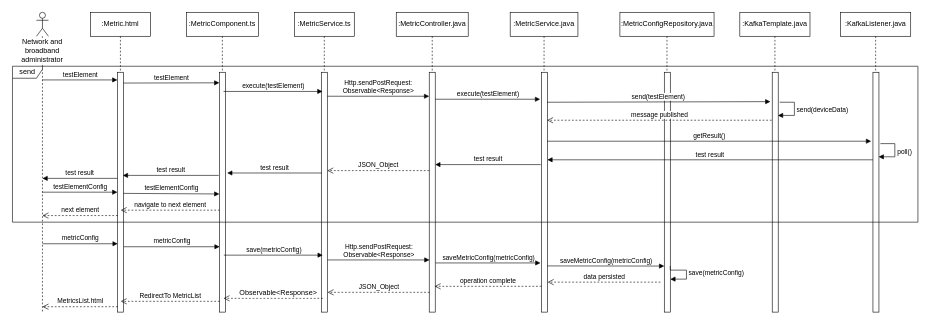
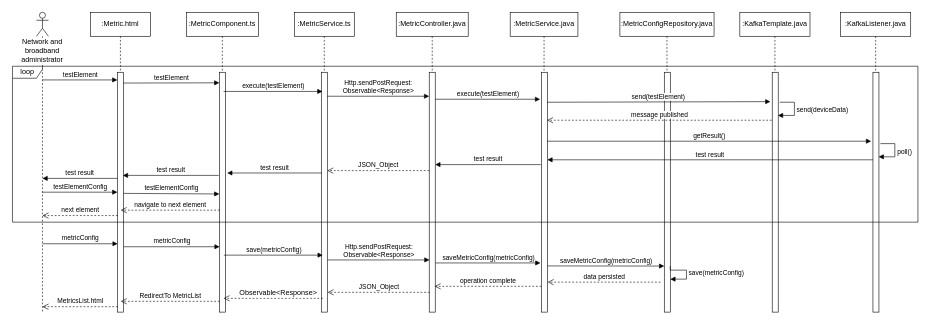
(27, 72) -> (27, 72)
